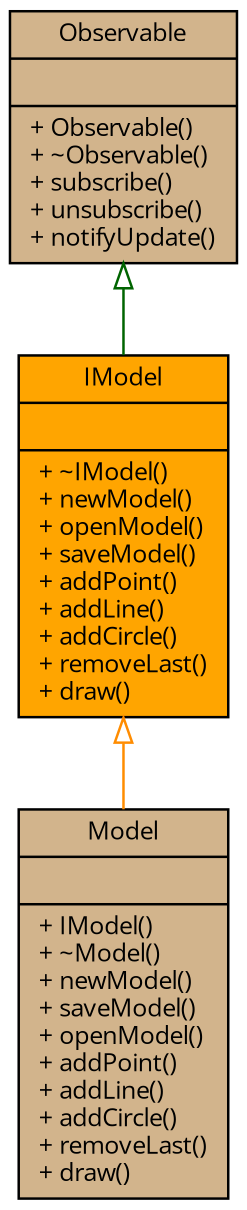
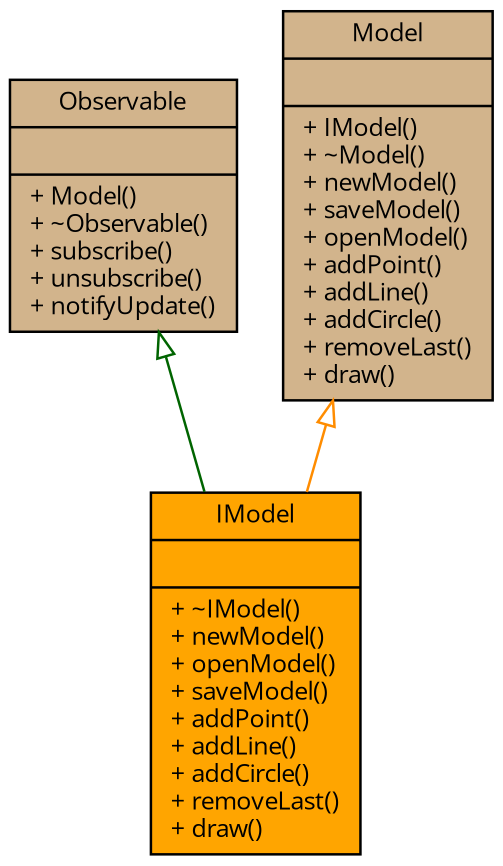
(112, 128) -> (84, 197)
(123, 776) -> (316, 458)
